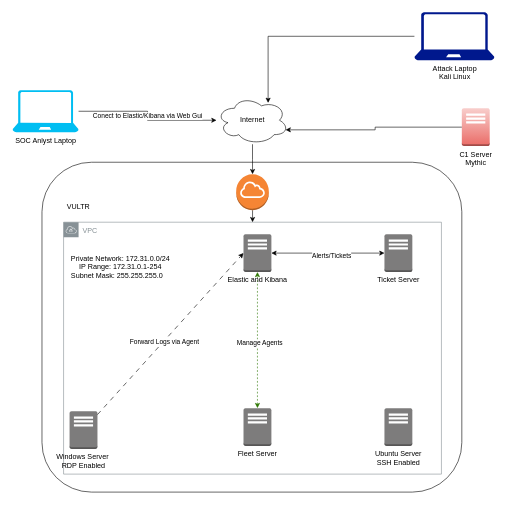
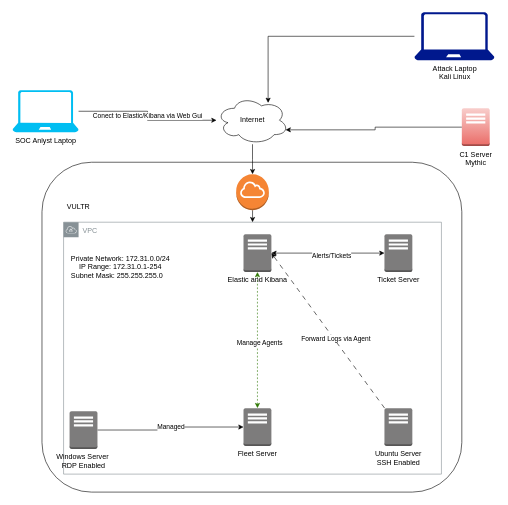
none -> (326, 328)
(120, 390) -> none
none -> (171, 427)
